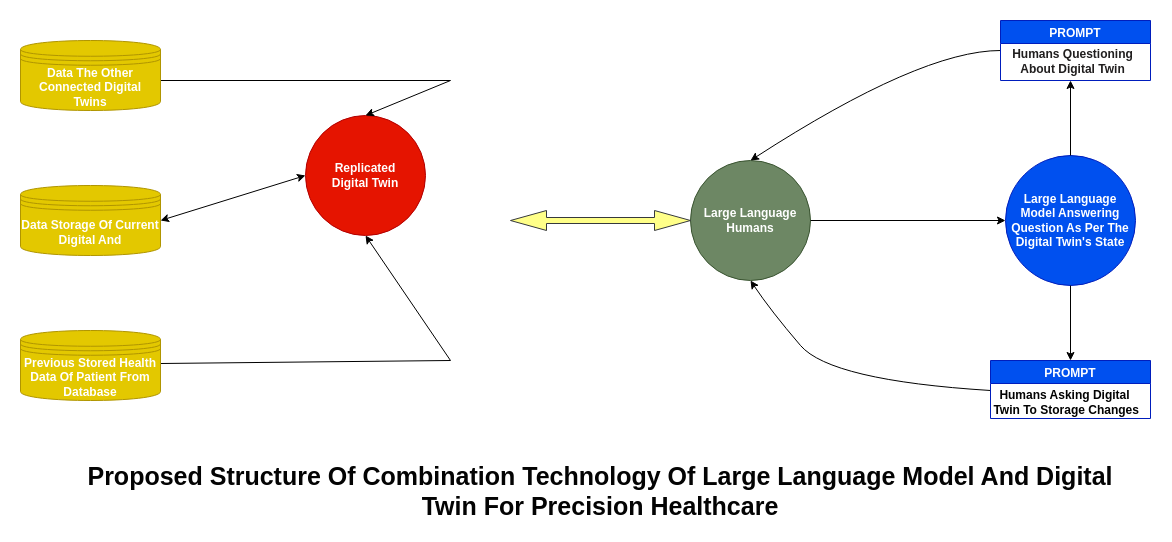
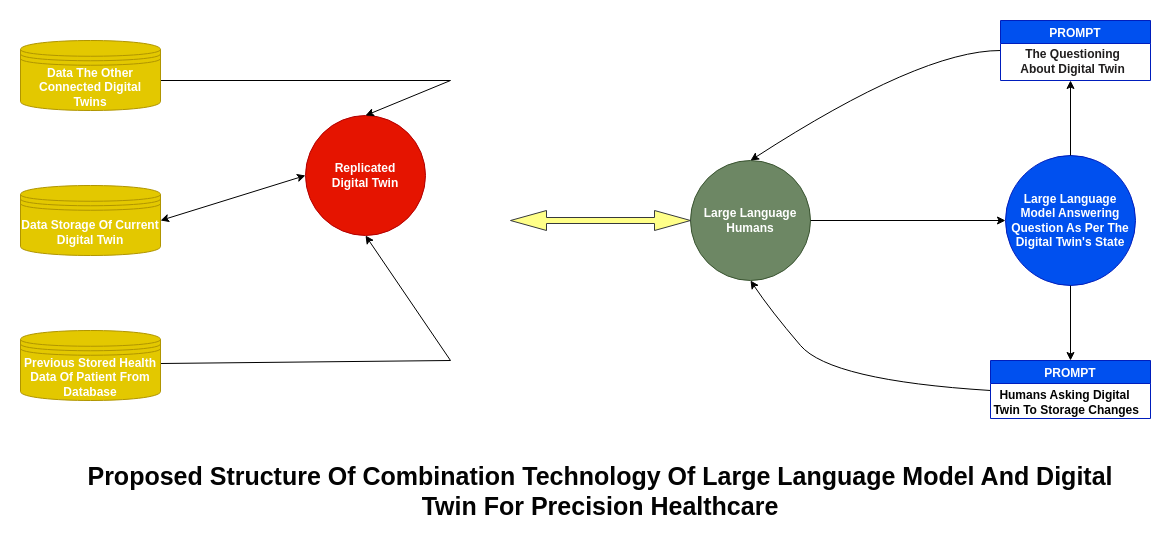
(1073, 62) -> (1073, 62)
(91, 233) -> (91, 233)
